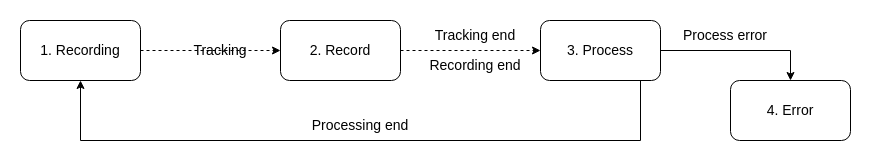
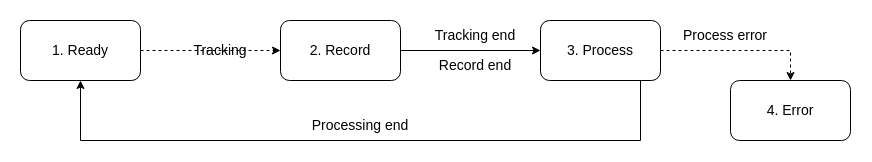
(81, 51) -> (81, 51)
(468, 51) -> (468, 51)
(736, 51) -> (736, 51)
(476, 65) -> (476, 65)
